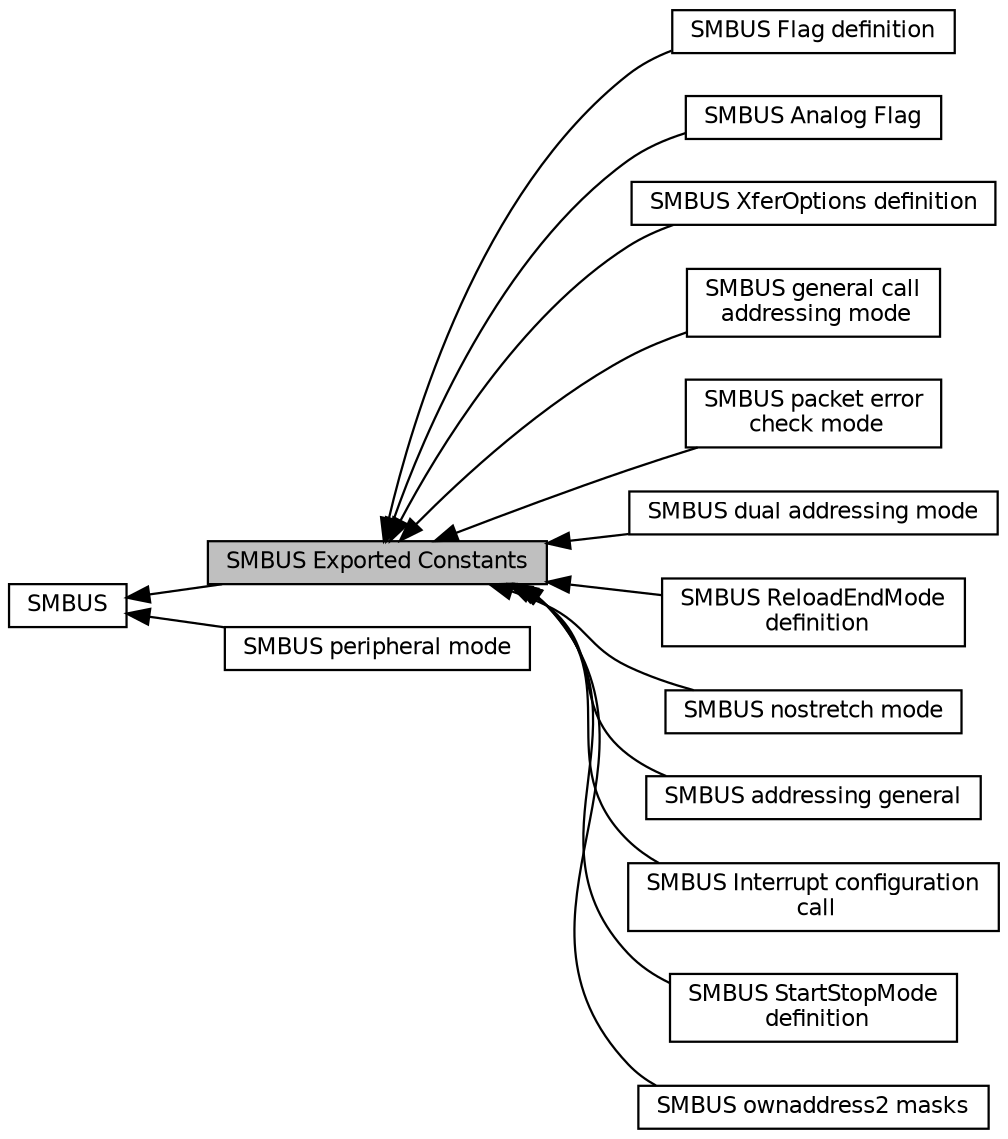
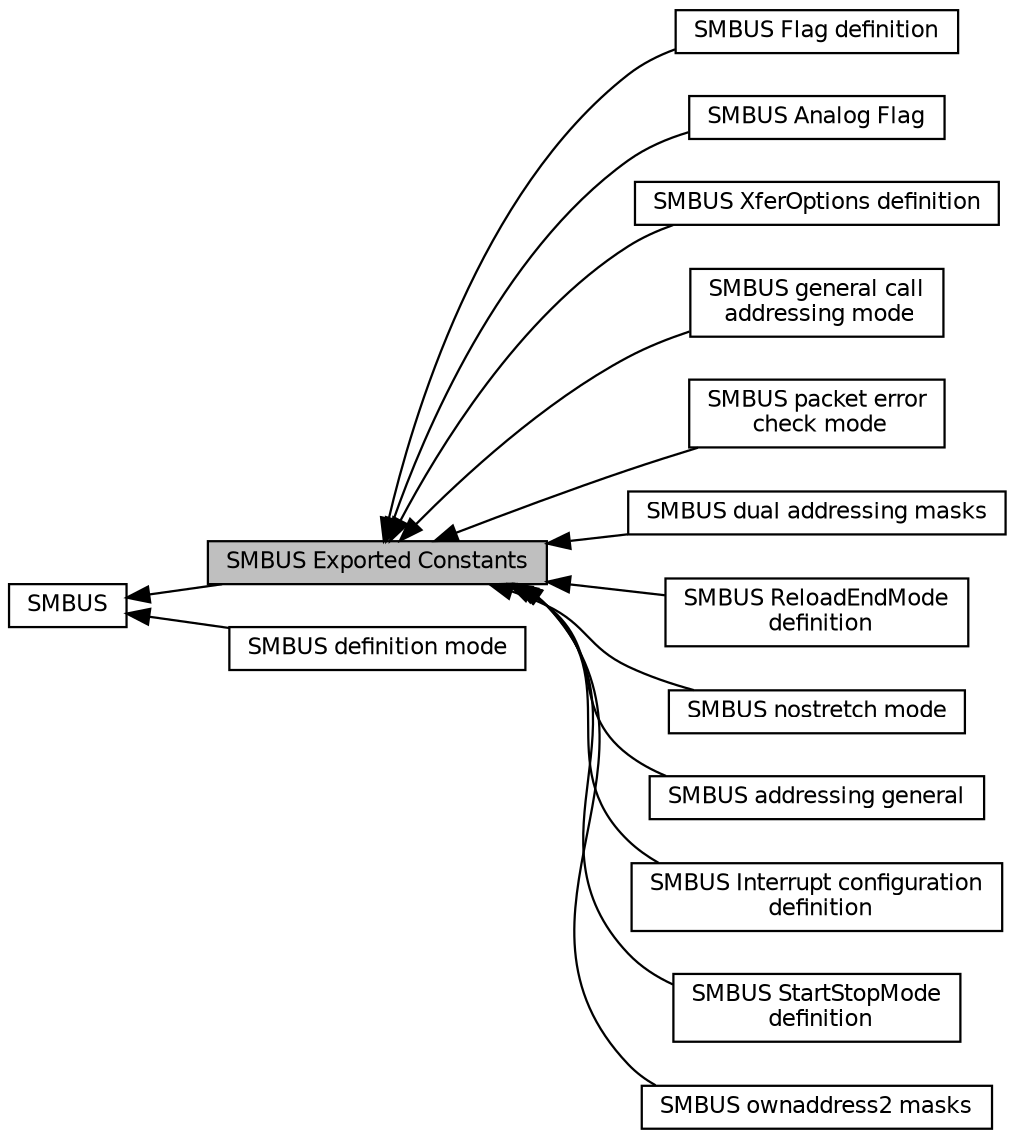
(813, 513) -> (817, 513)
(377, 649) -> (377, 649)
(813, 897) -> (817, 897)
